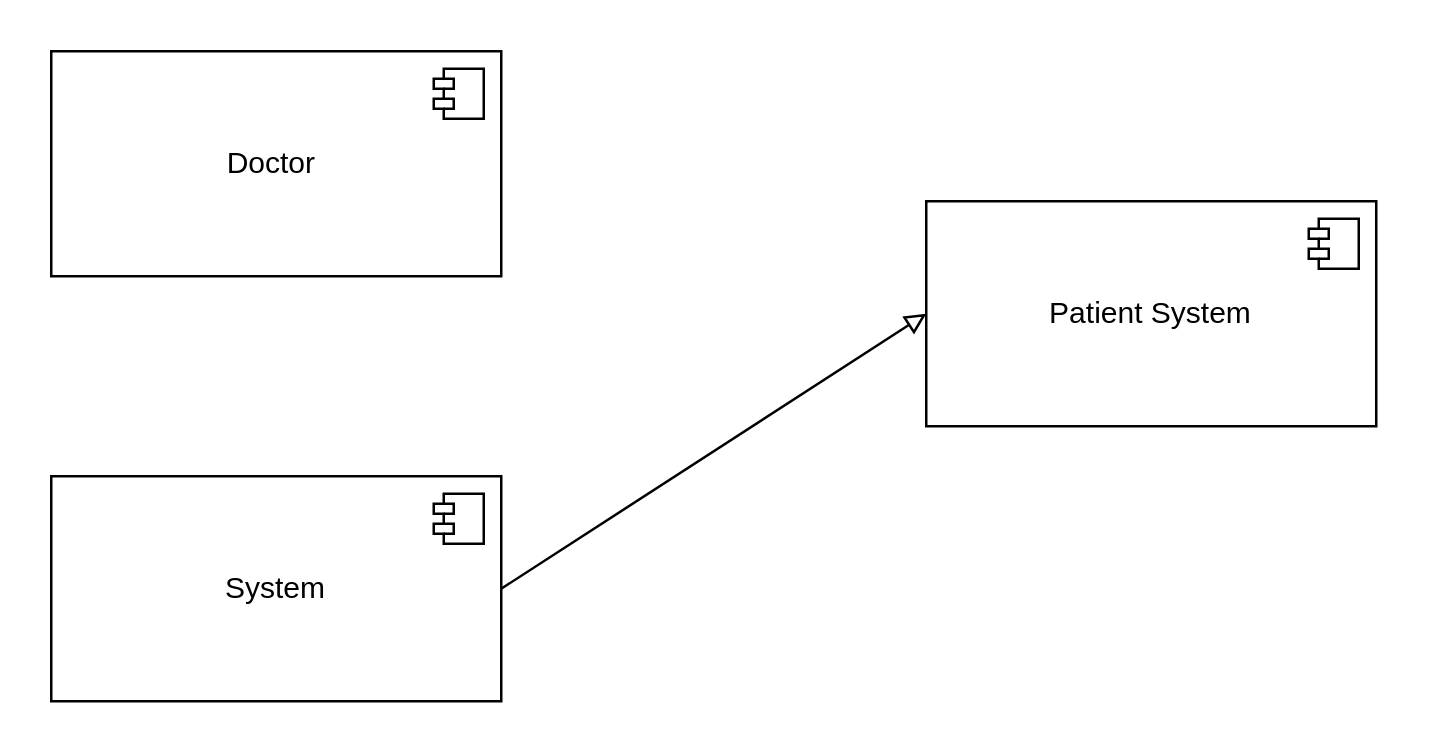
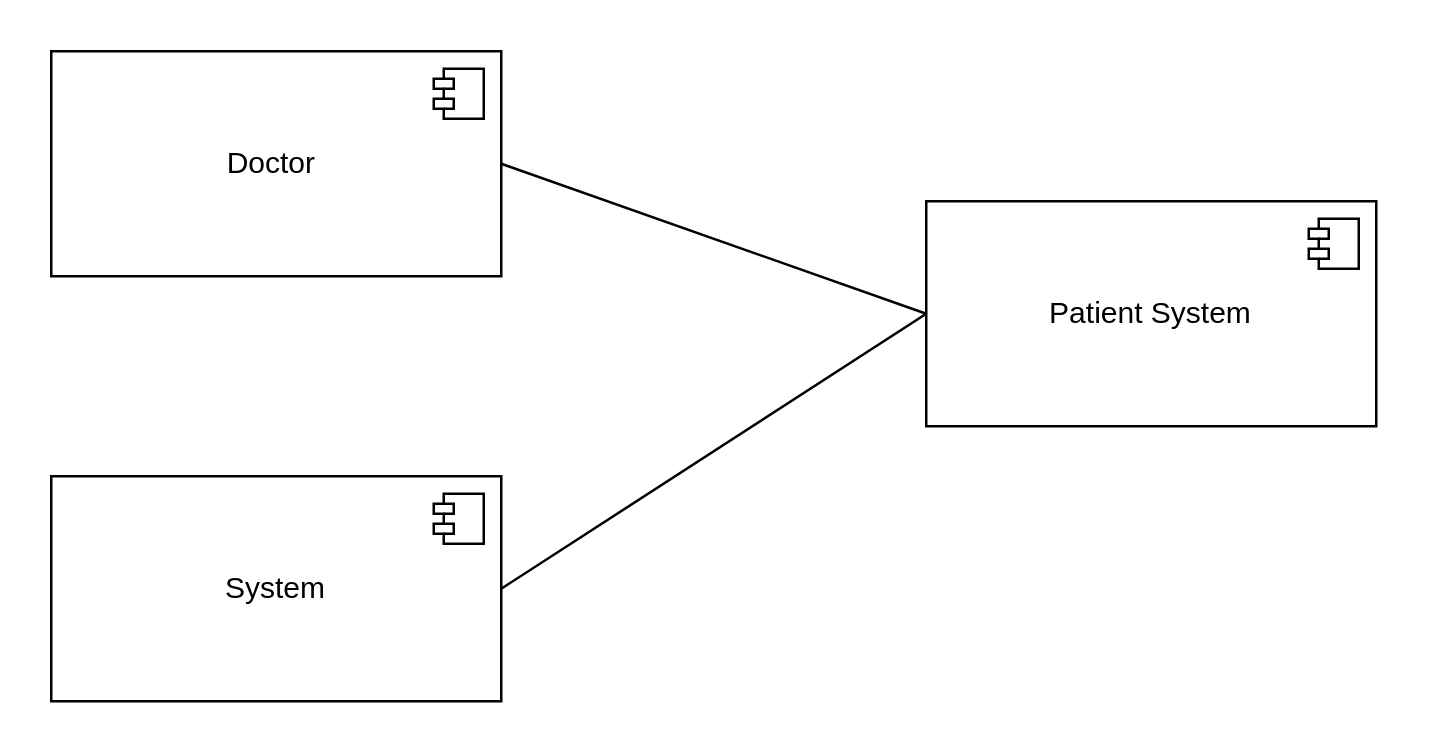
none -> (710, 237)
(908, 326) -> (914, 322)
